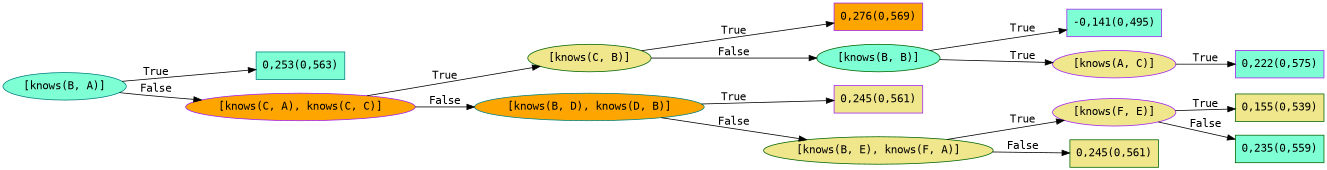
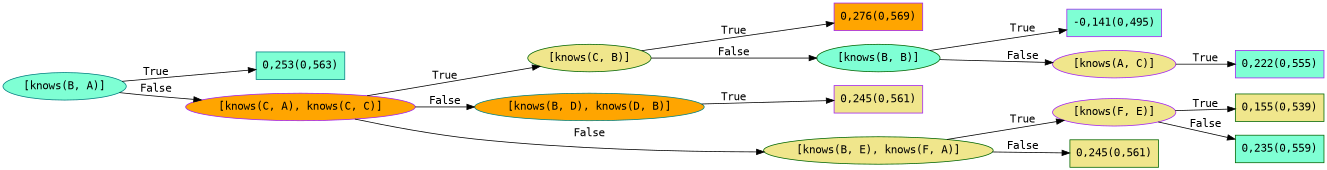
(1023, 56) -> (1023, 56)
(1280, 64) -> (1280, 64)
(730, 128) -> (555, 146)
